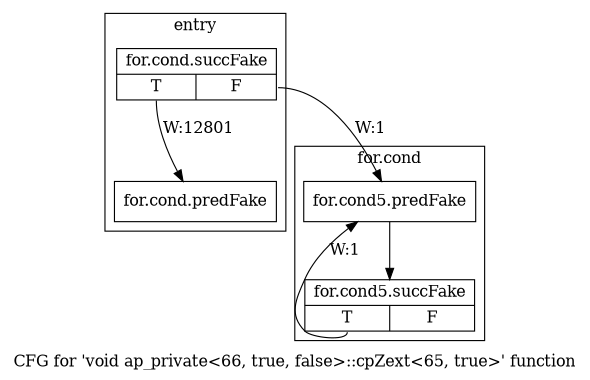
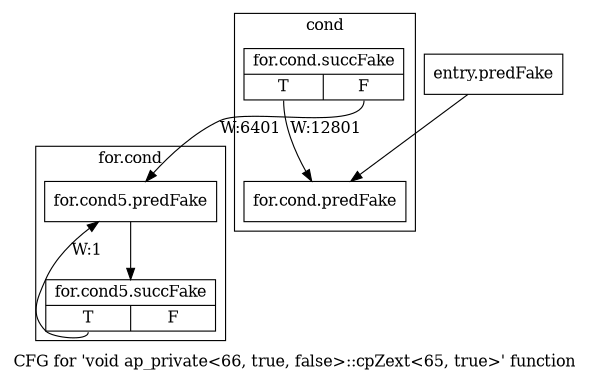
(195, 26) -> (325, 26)
none -> (494, 74)
(371, 129) -> (251, 129)
